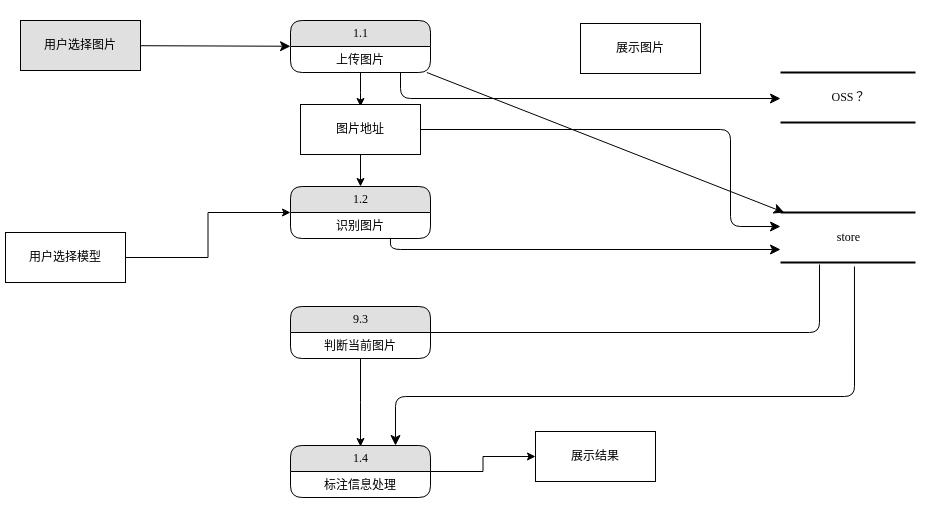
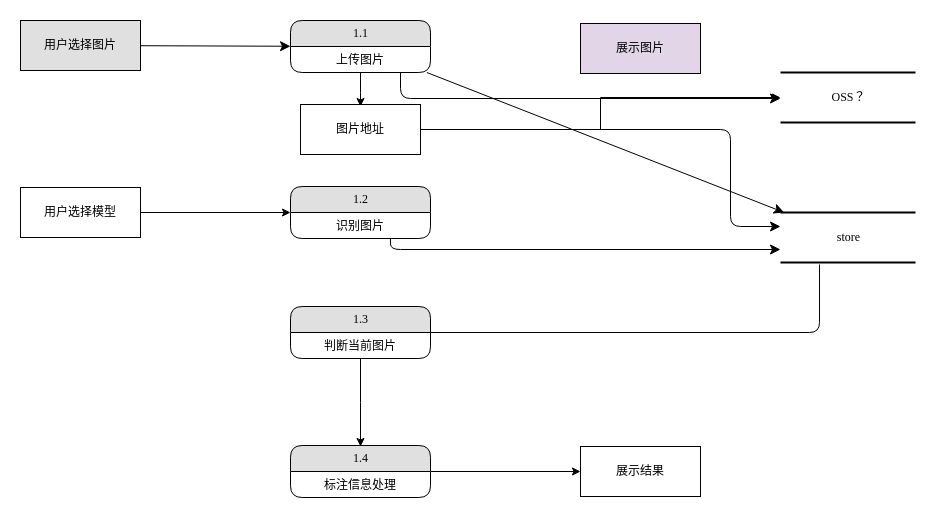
(641, 49) -> (641, 49)
(361, 175) -> (601, 114)
(66, 258) -> (81, 213)
(361, 320) -> (361, 320)
(670, 397) -> none
(596, 457) -> (641, 472)
